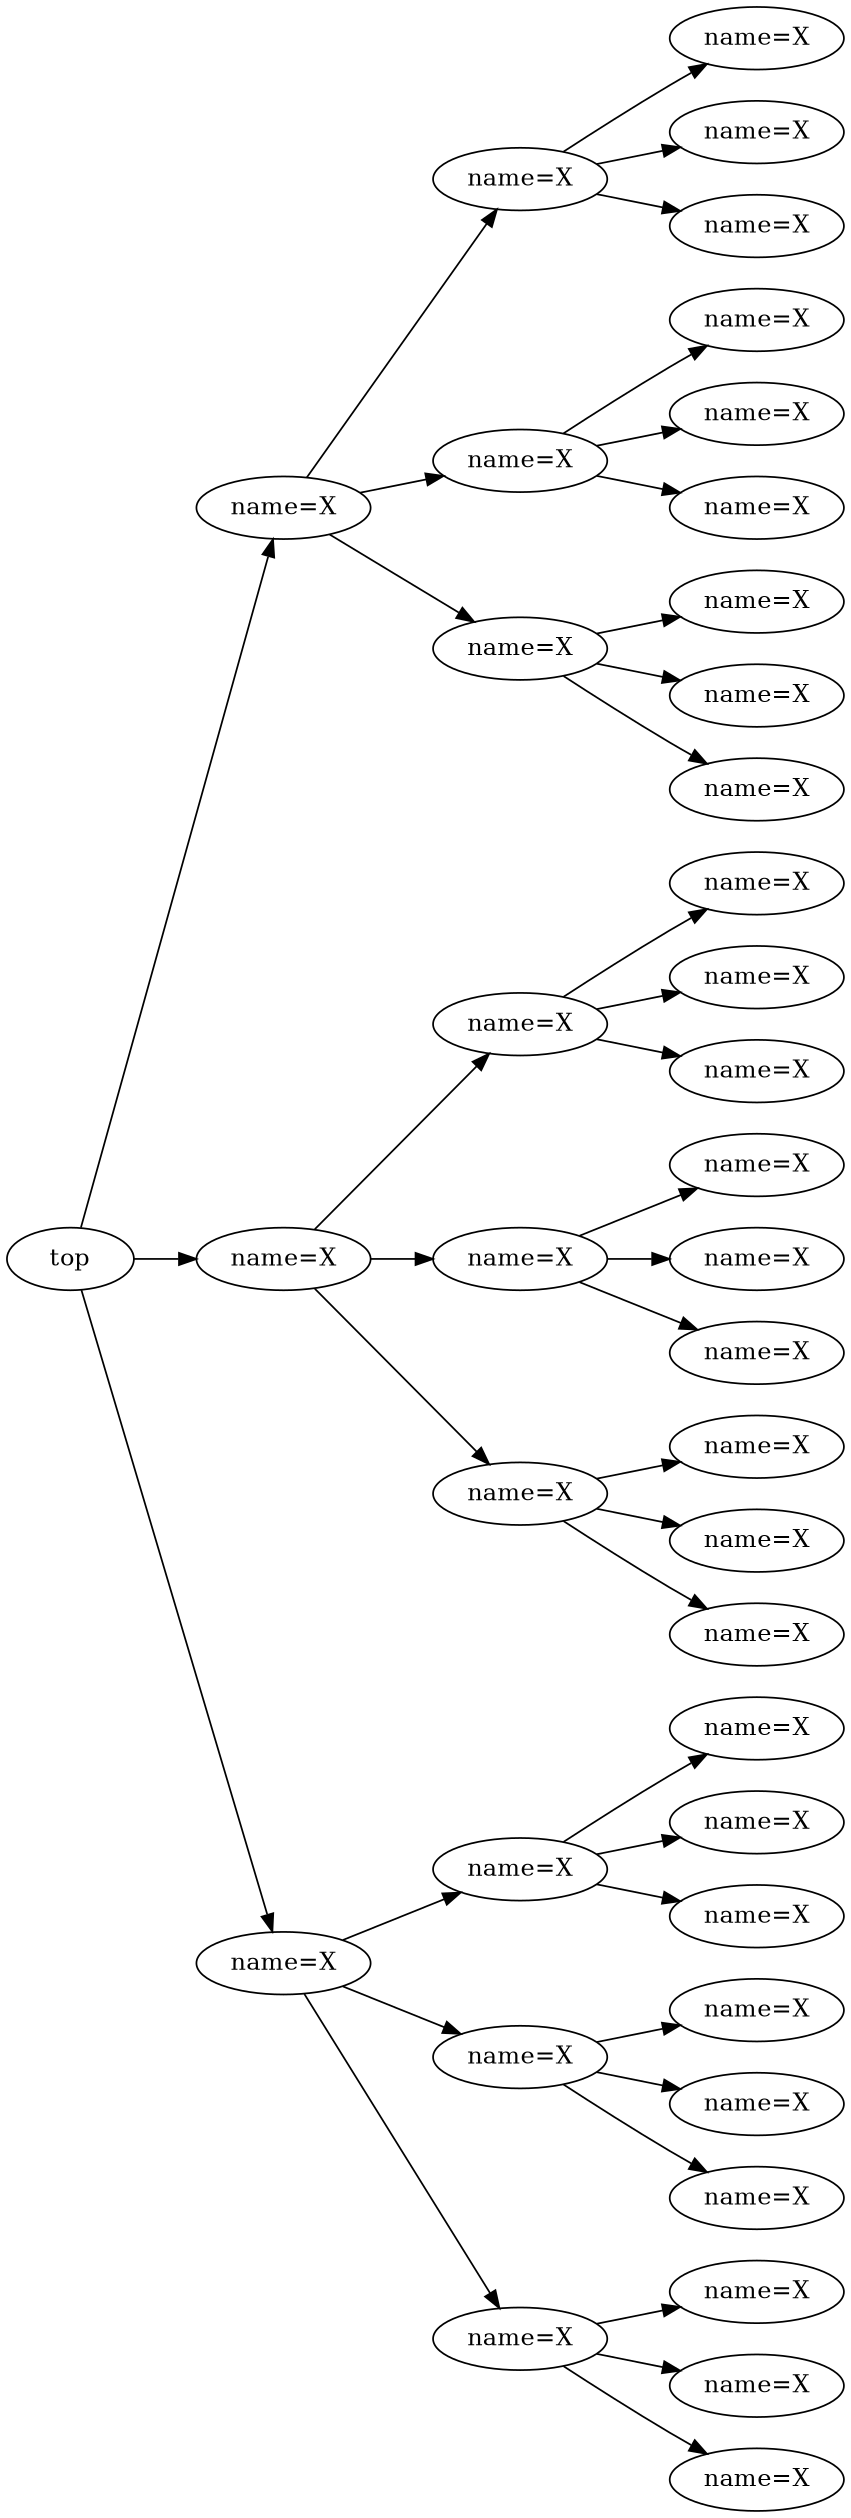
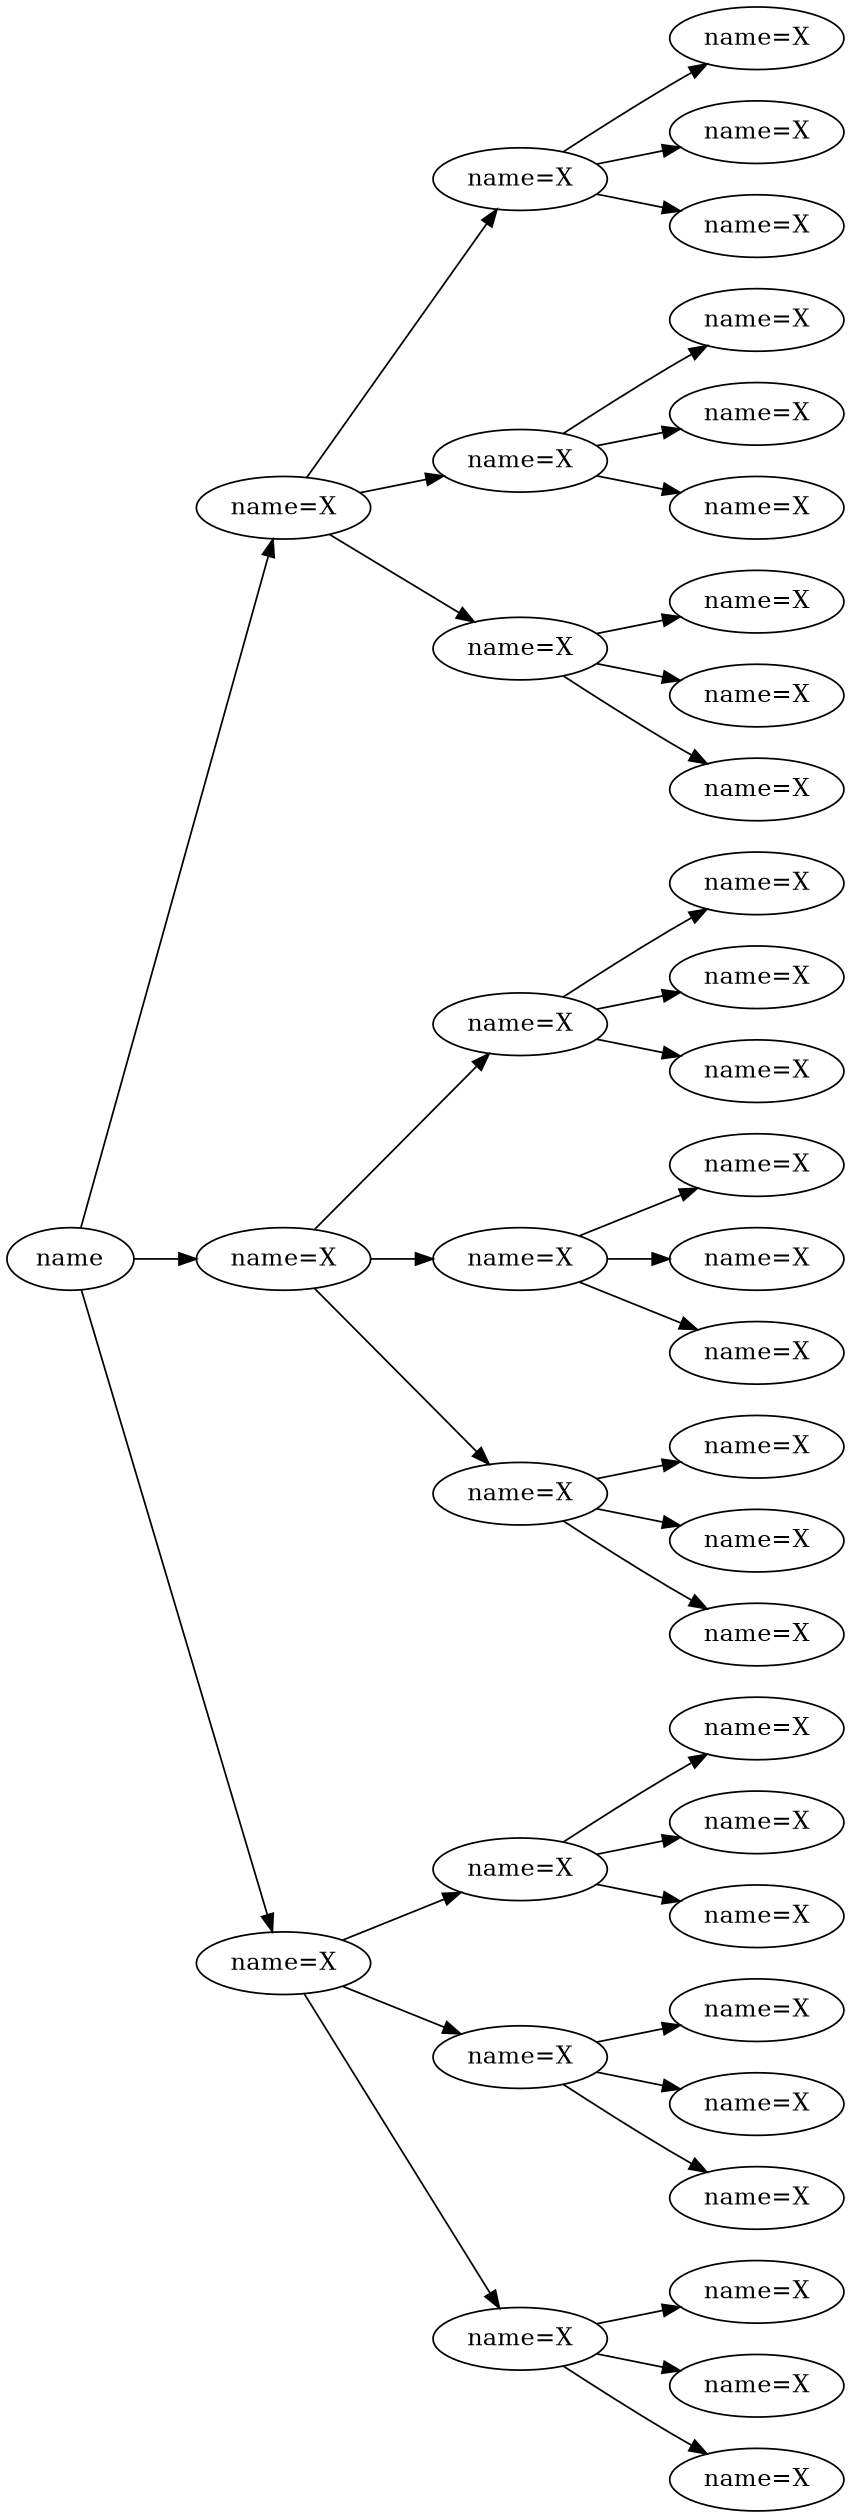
(70, 1259) -> (70, 1259)
